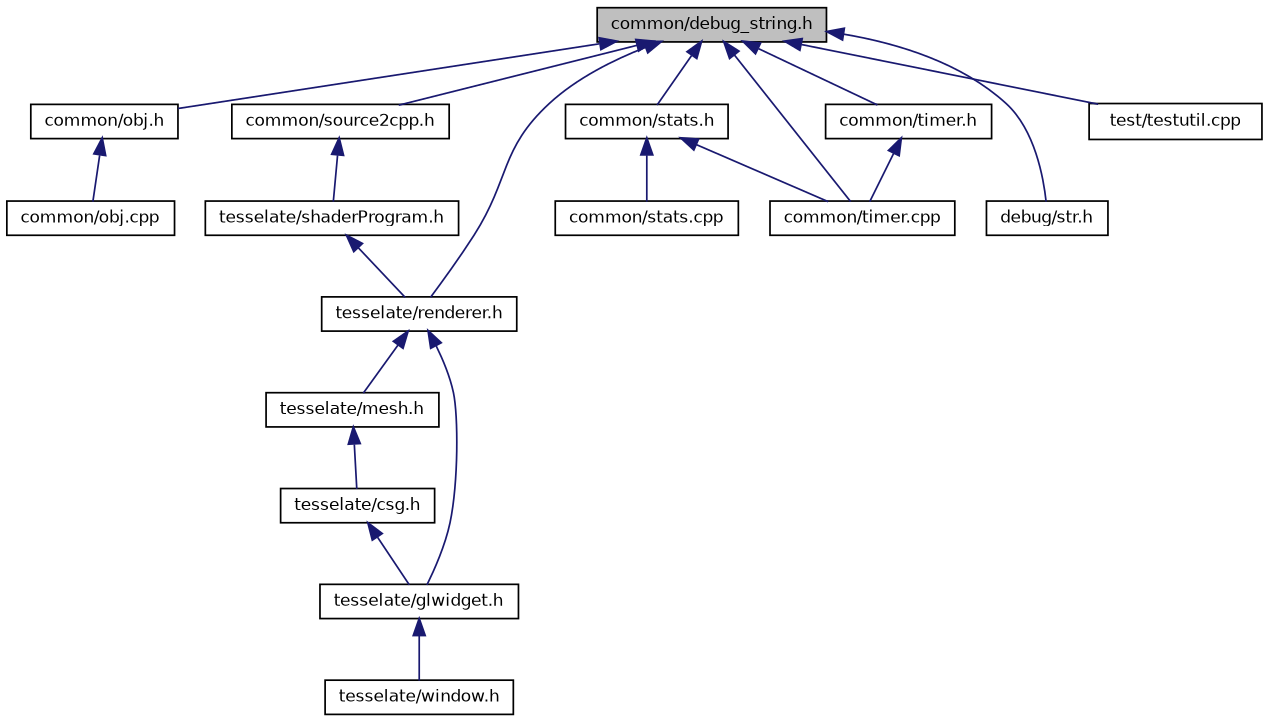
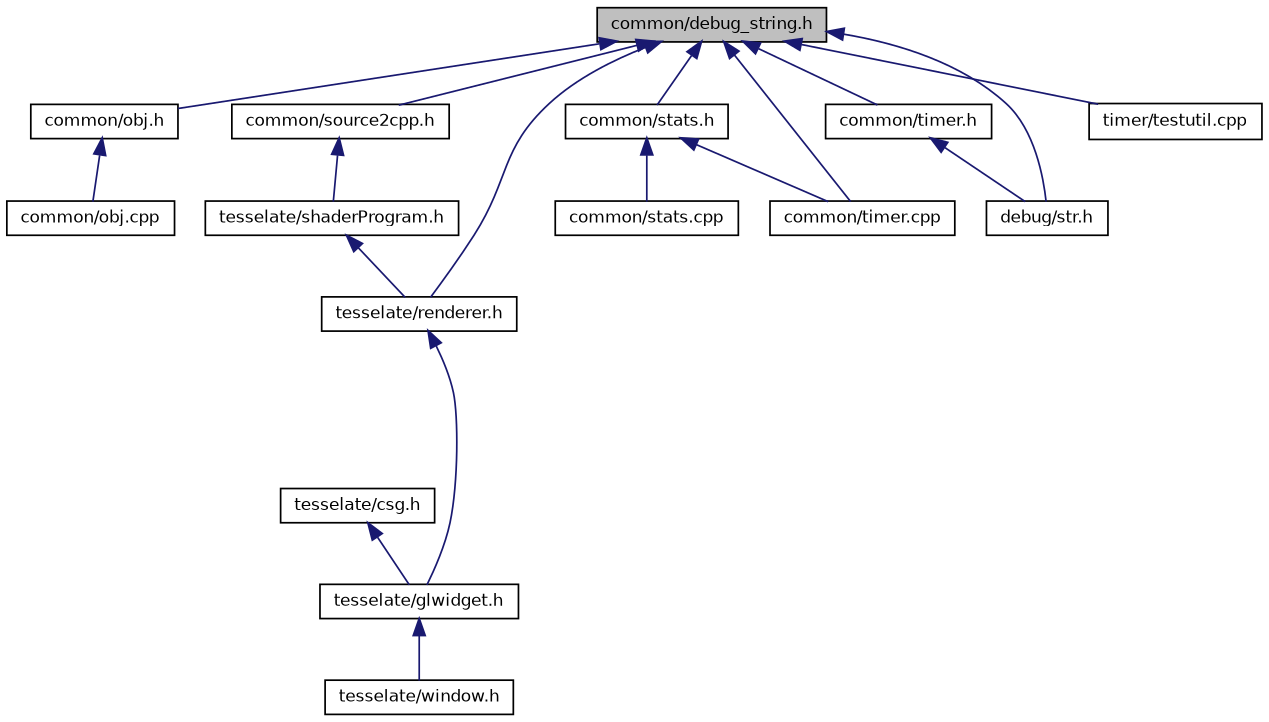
(1176, 121) -> (1176, 121)
(882, 177) -> (985, 175)
(352, 410) -> none
